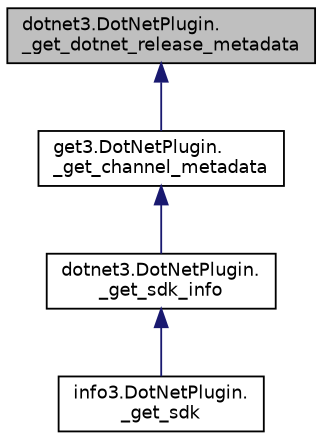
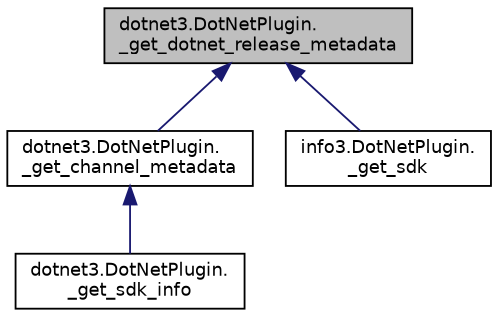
(161, 158) -> (130, 158)
(161, 352) -> (330, 103)
